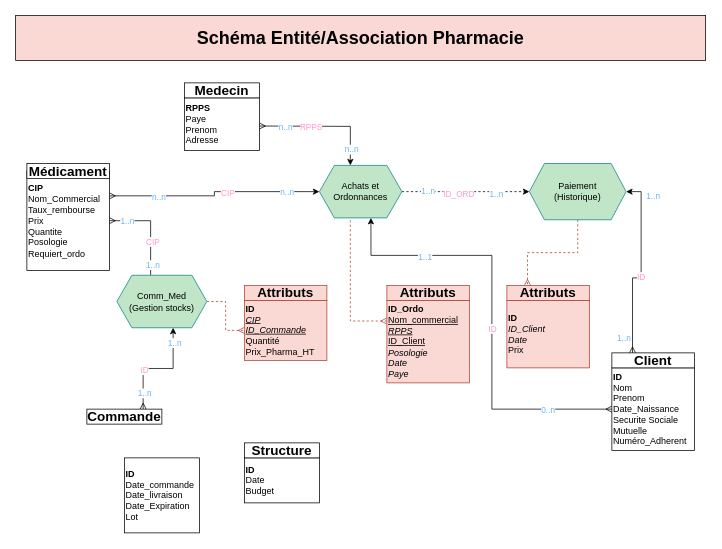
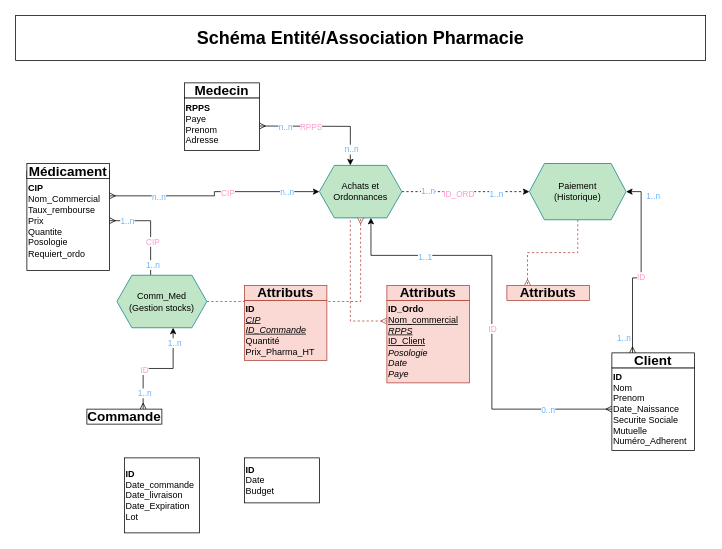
(360, 38) -> (360, 38)
(225, 324) -> (360, 277)
(548, 334) -> none
(282, 450) -> none
